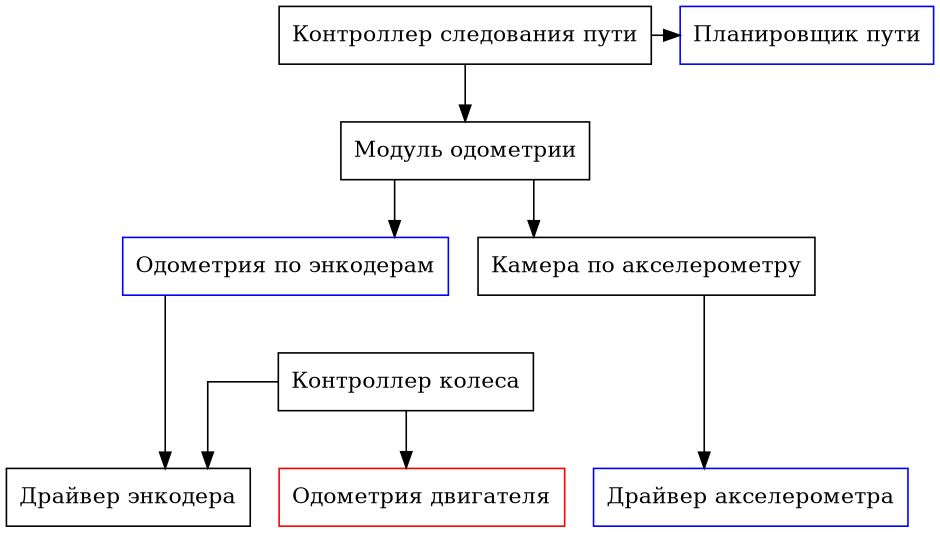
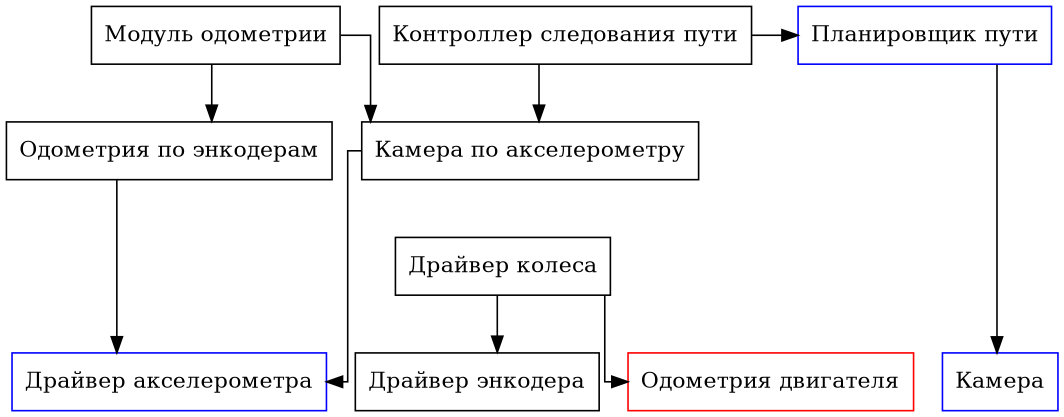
(465, 85) -> (539, 85)
(286, 266) -> (169, 151)
(165, 374) -> (117, 258)
(406, 382) -> (503, 266)
none -> (1000, 382)
